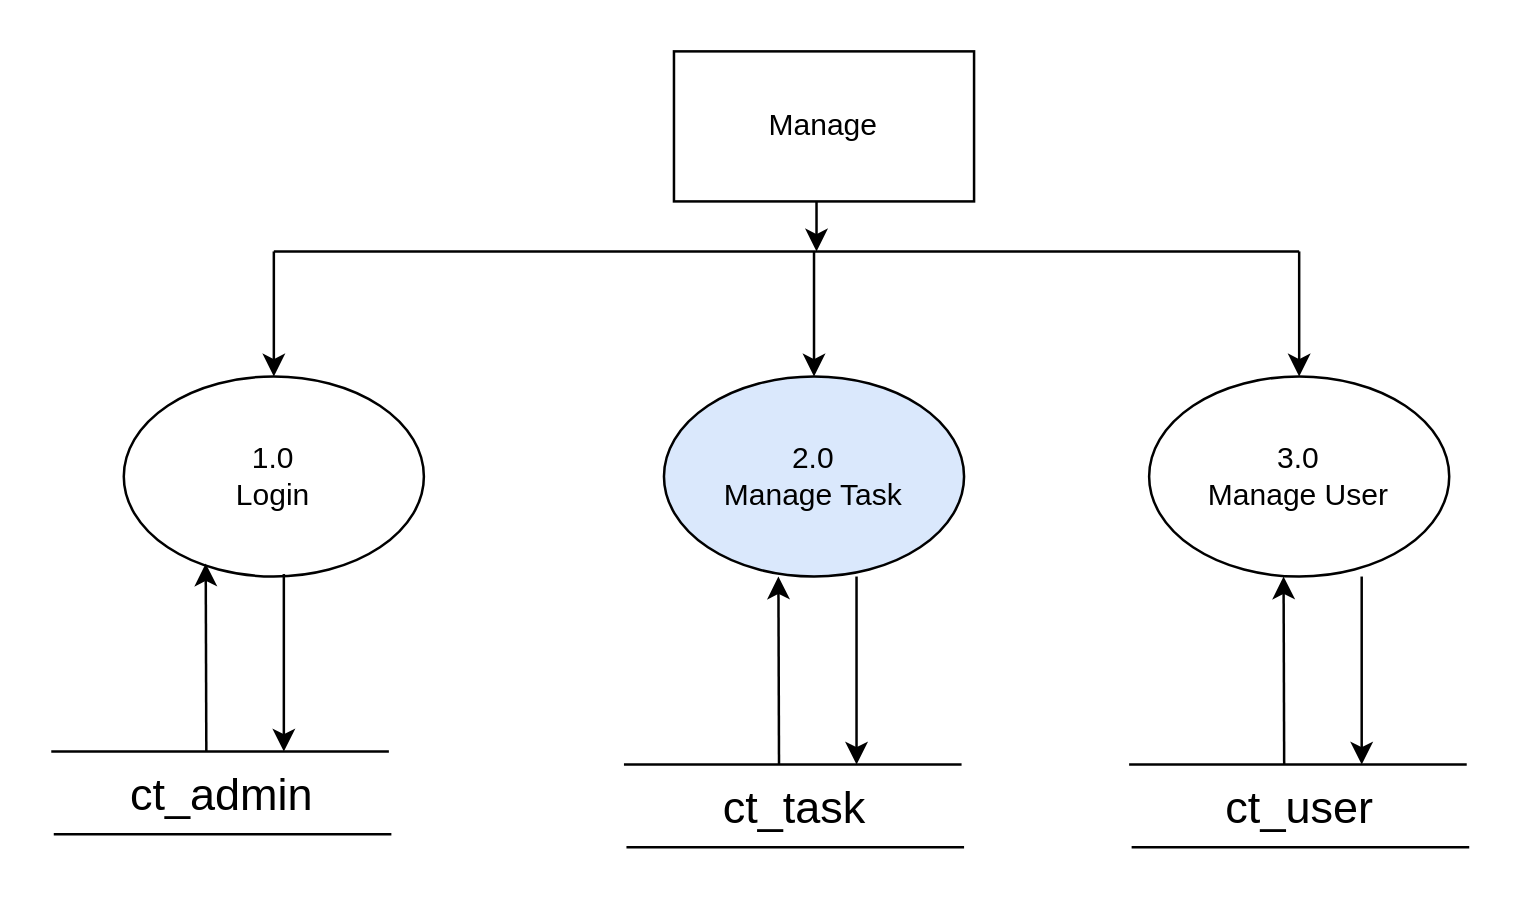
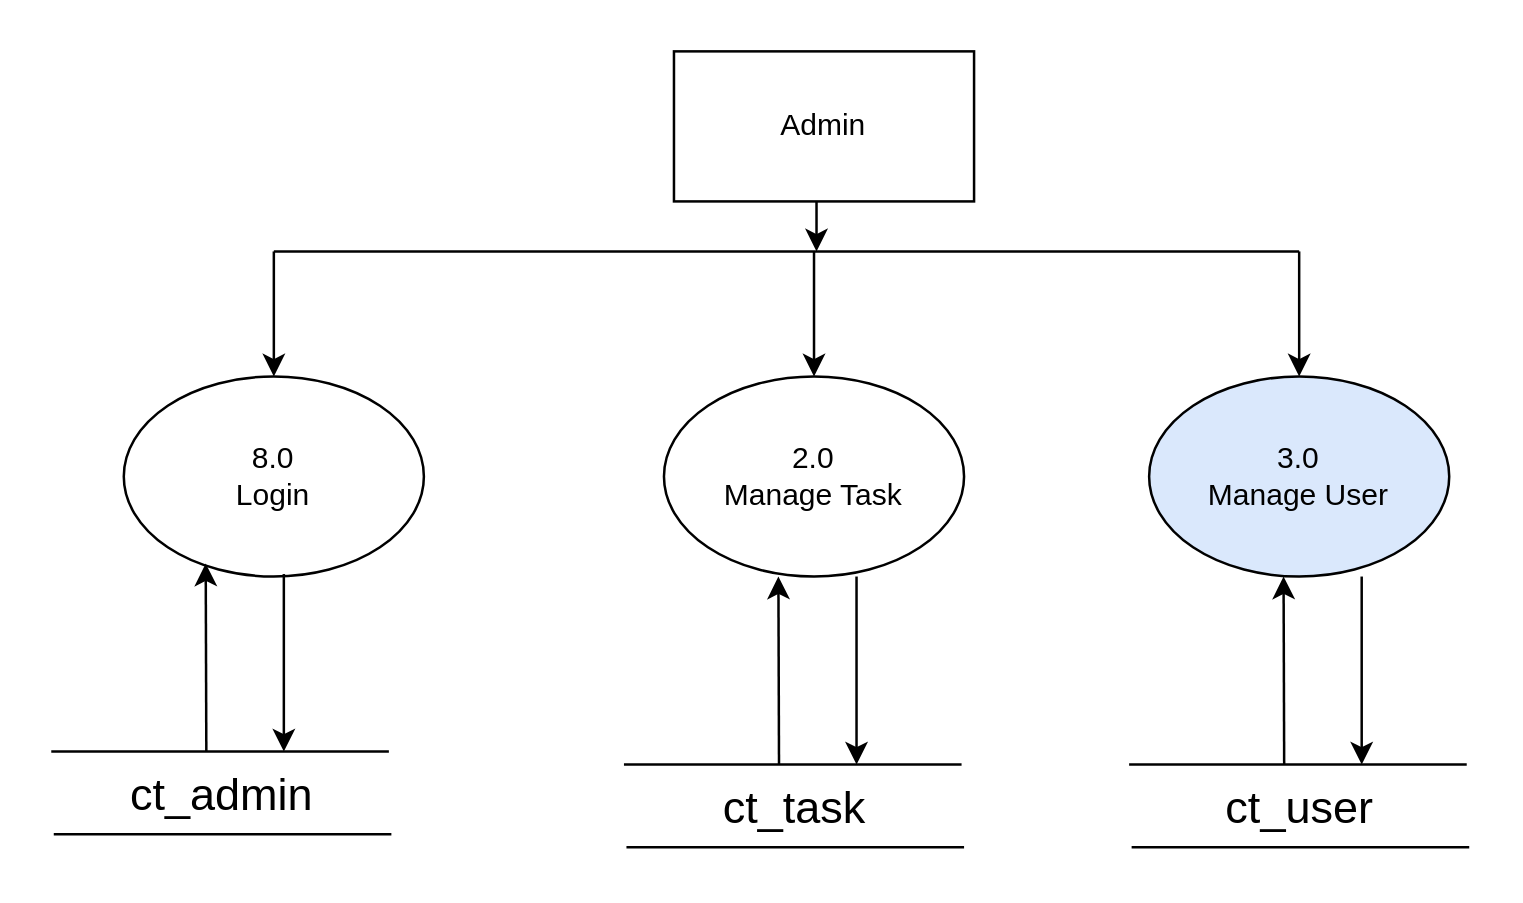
(824, 126) -> (824, 126)
(274, 476) -> (274, 476)
(814, 476) -> (814, 476)
(1299, 476) -> (1299, 476)
